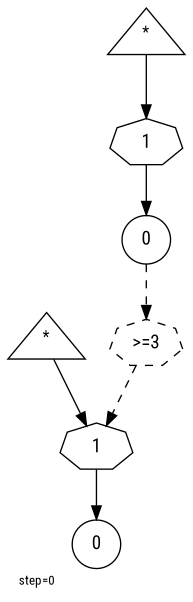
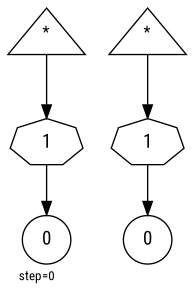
(146, 344) -> none
